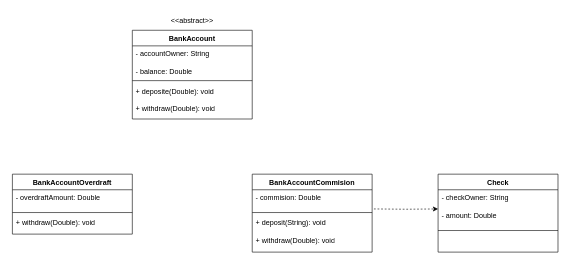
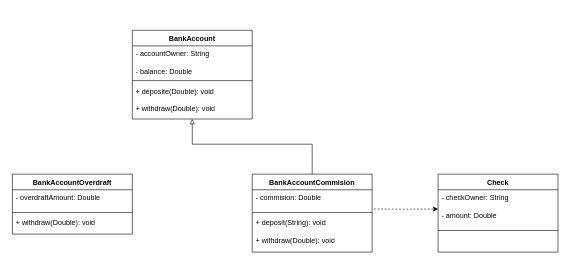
(192, 21) -> none
none -> (257, 144)
